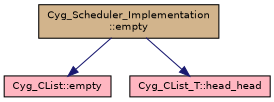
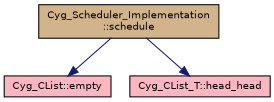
(129, 21) -> (129, 21)
